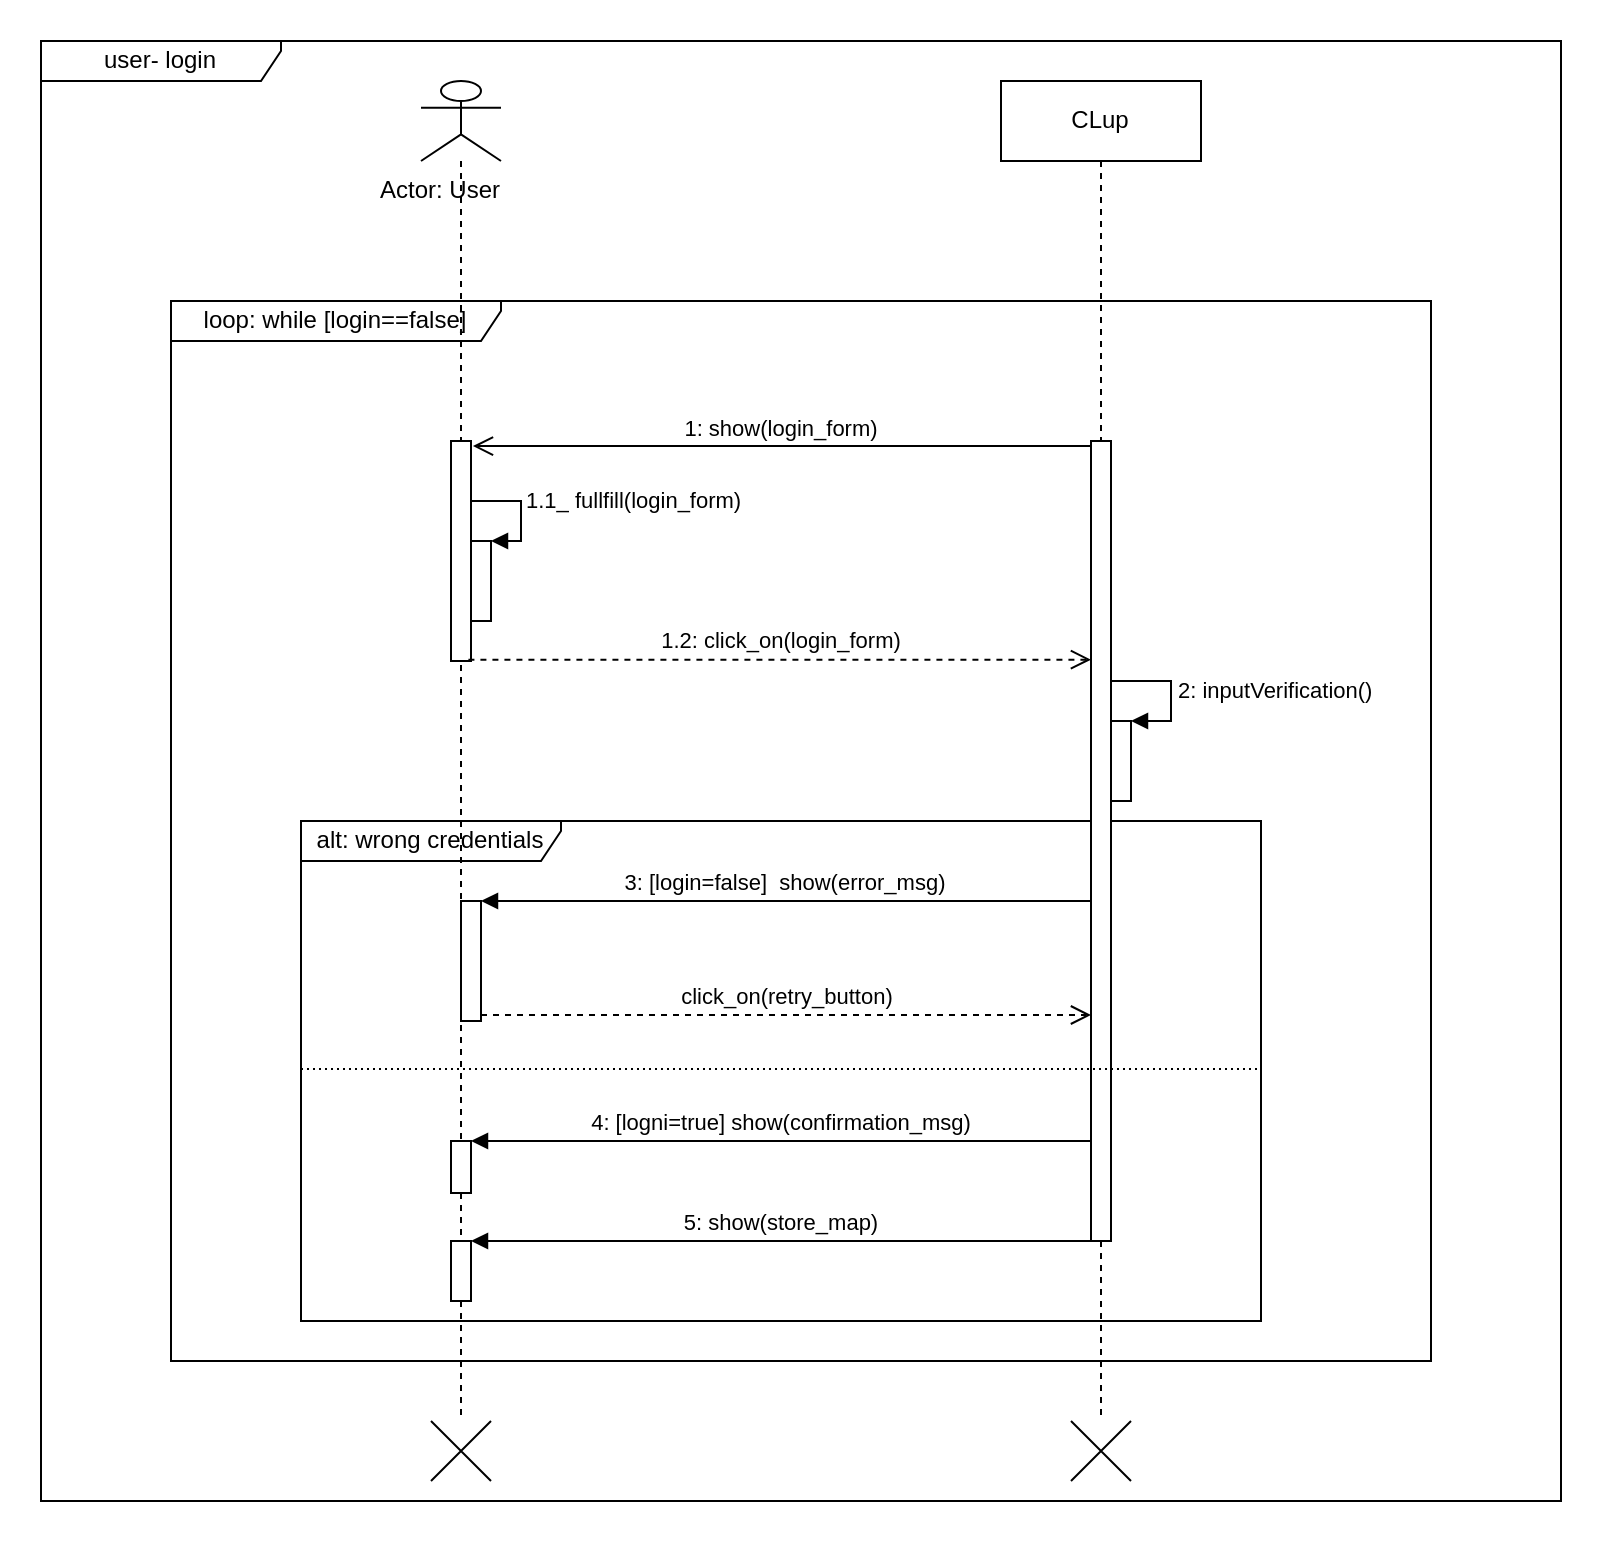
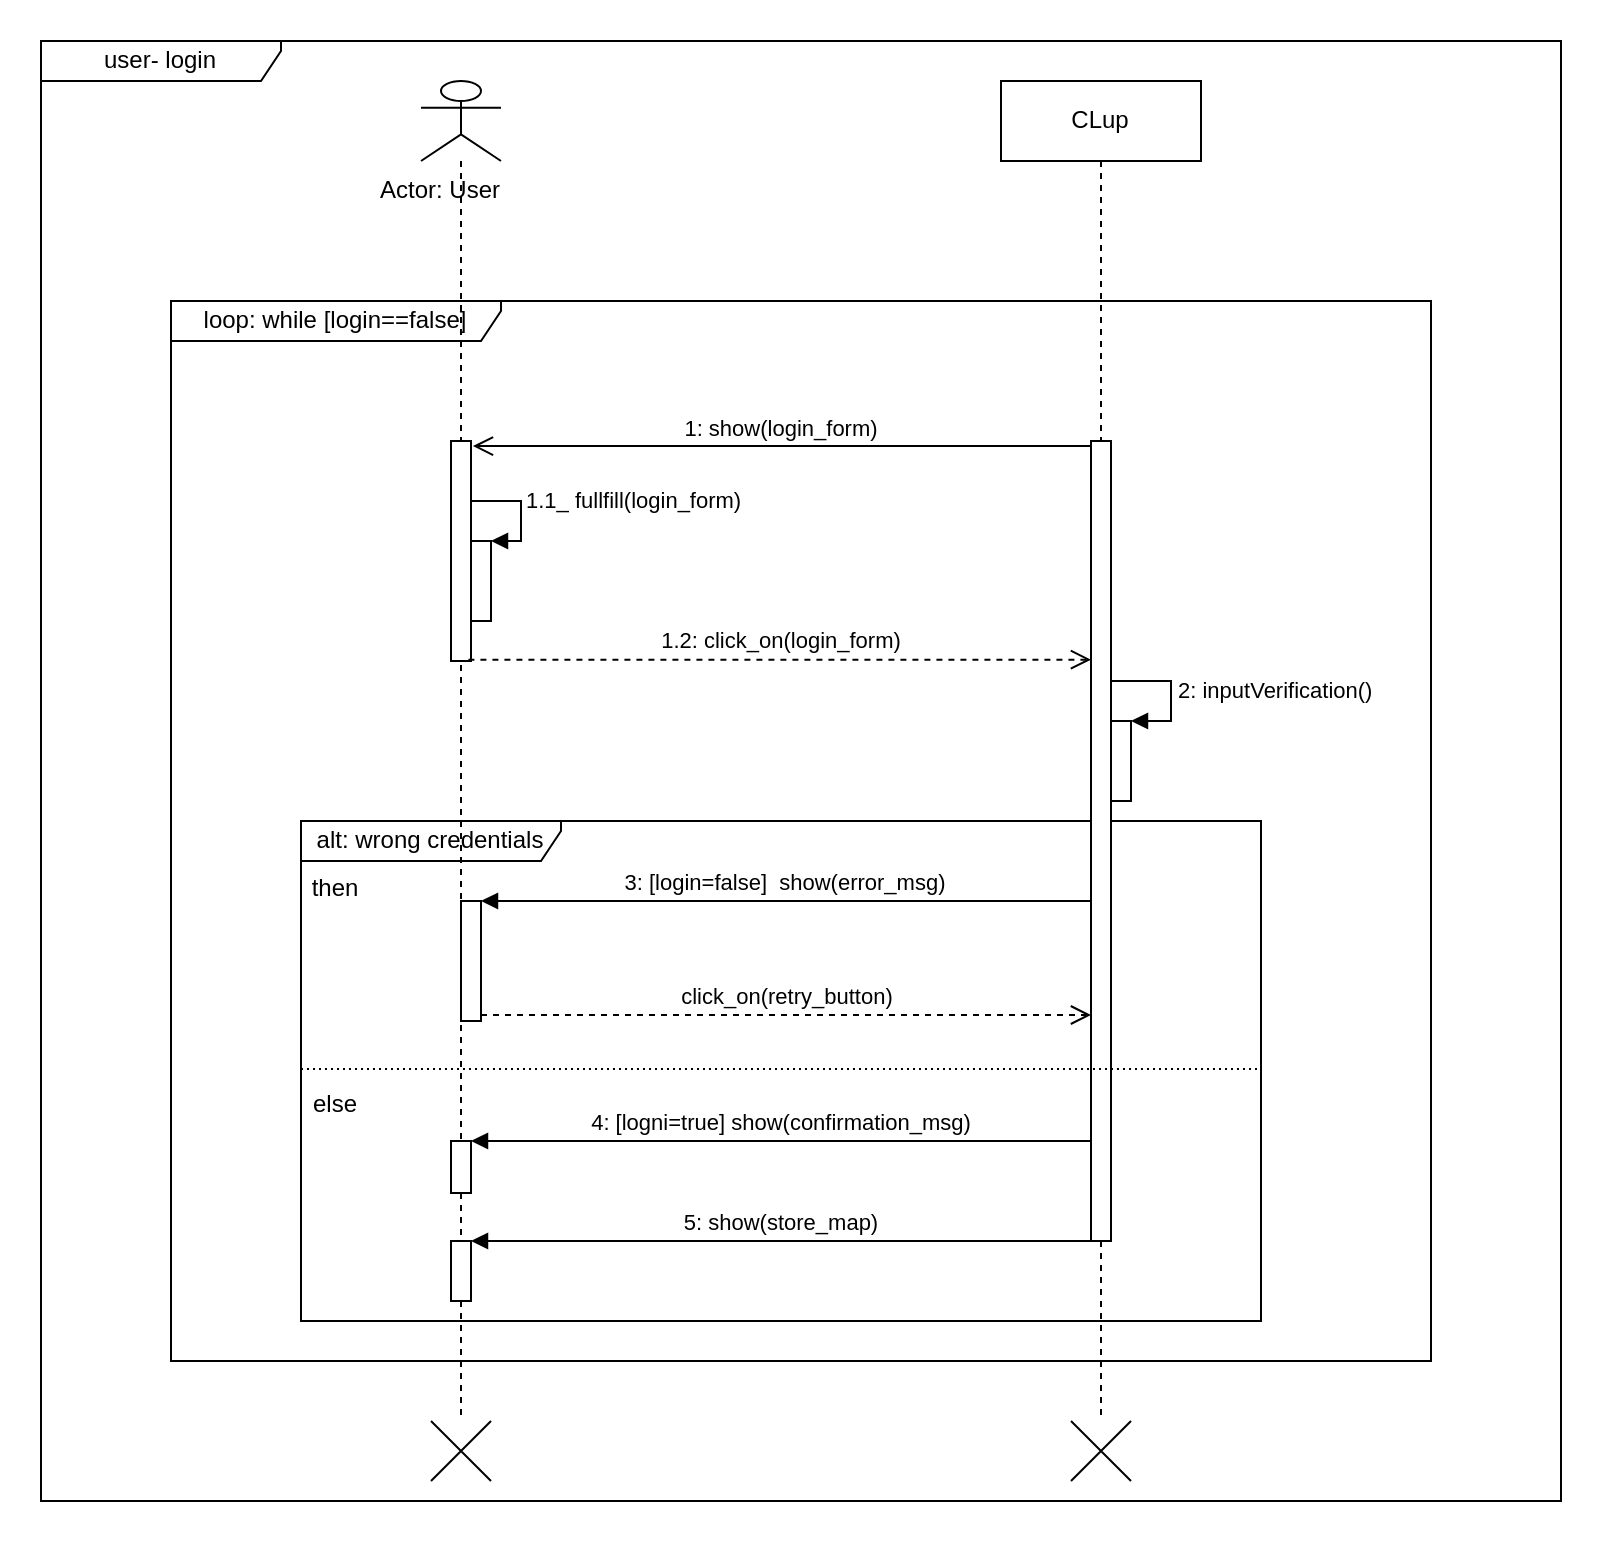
none -> (336, 887)
none -> (336, 1103)
